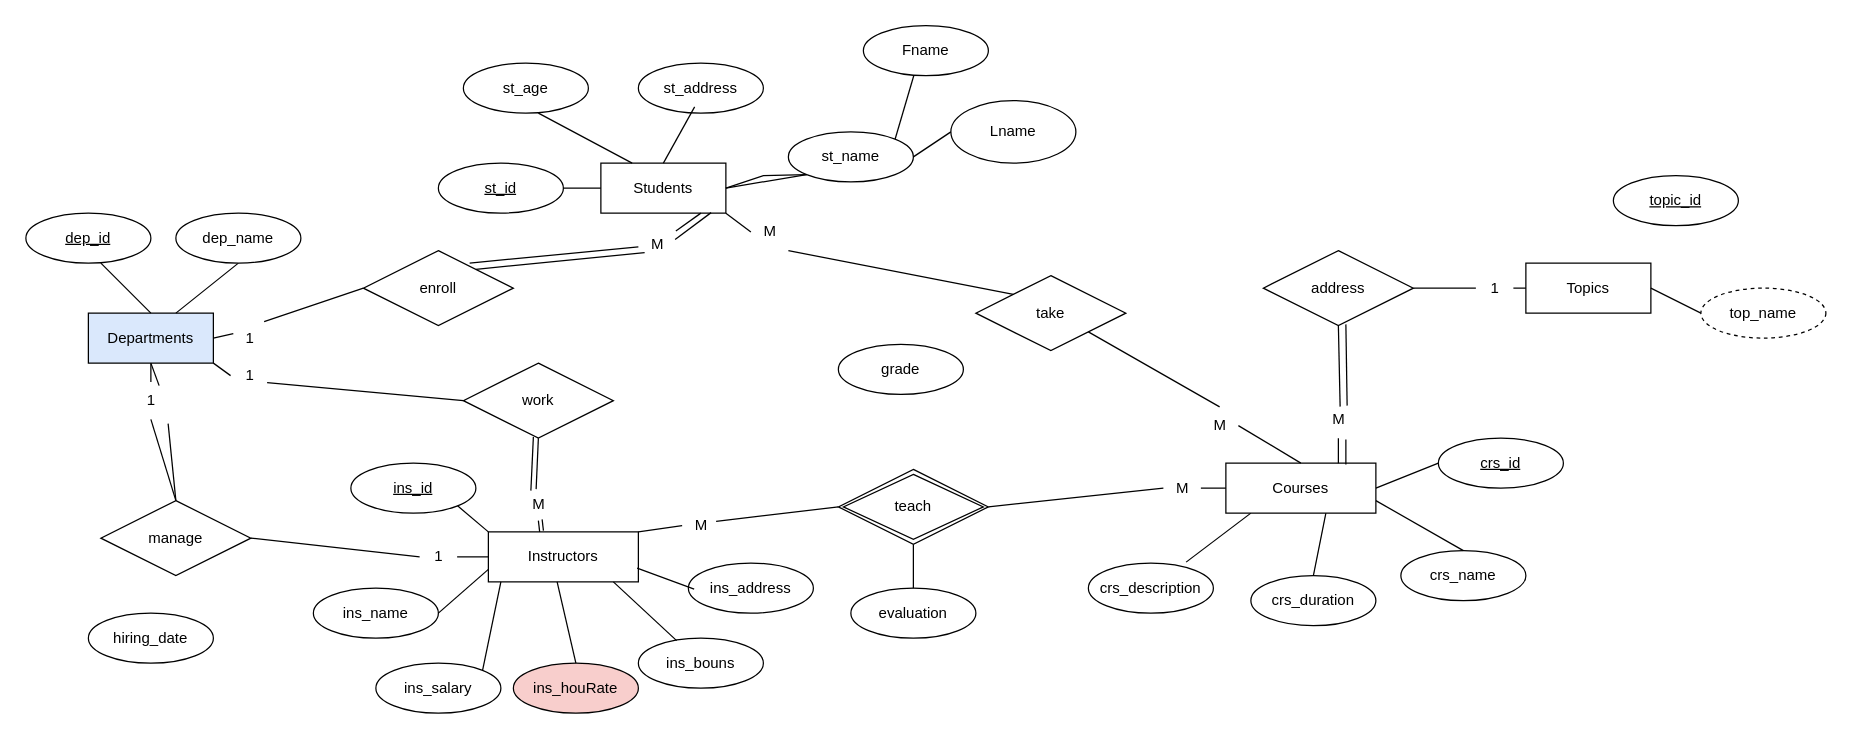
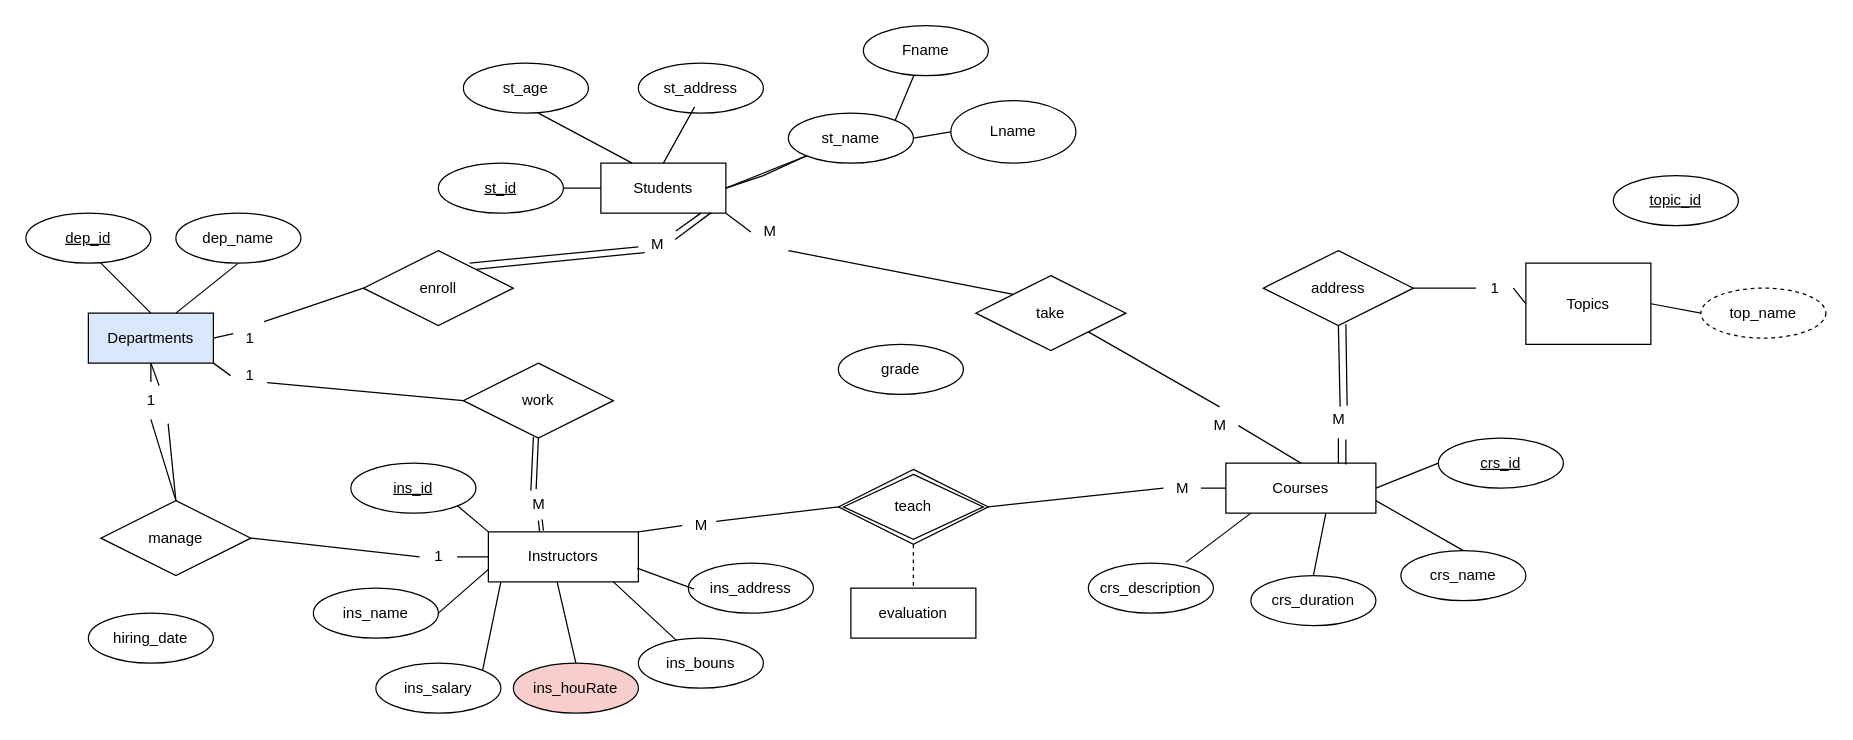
(851, 157) -> (851, 138)
(1588, 288) -> (1588, 304)
(913, 567) -> (913, 567)
(913, 613) -> (913, 613)
